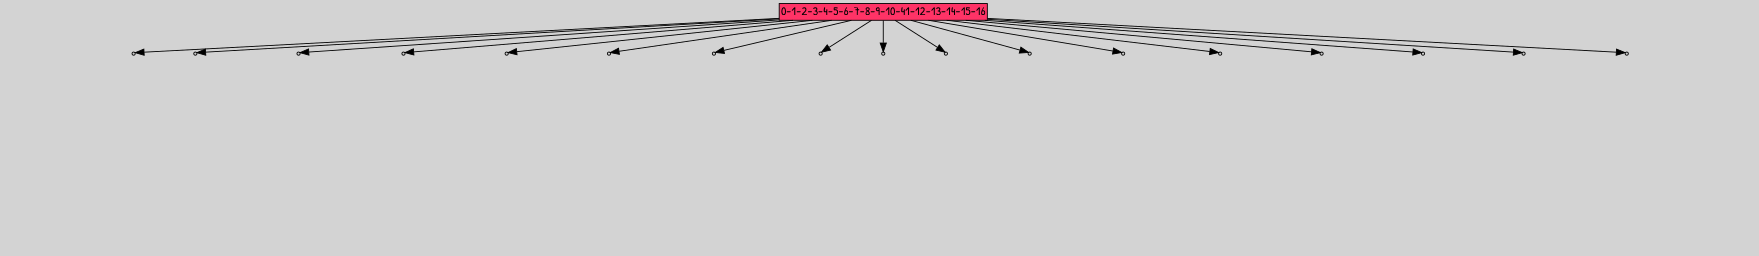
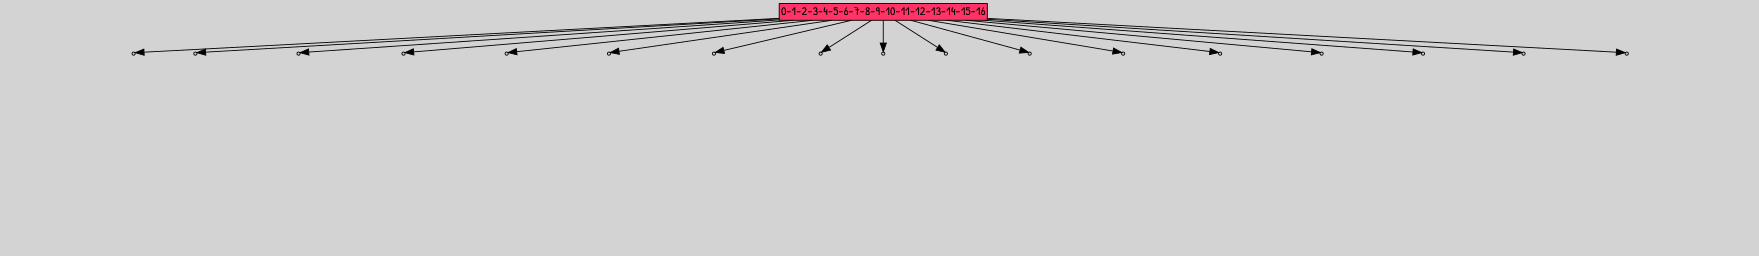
(883, 12) -> (883, 12)
